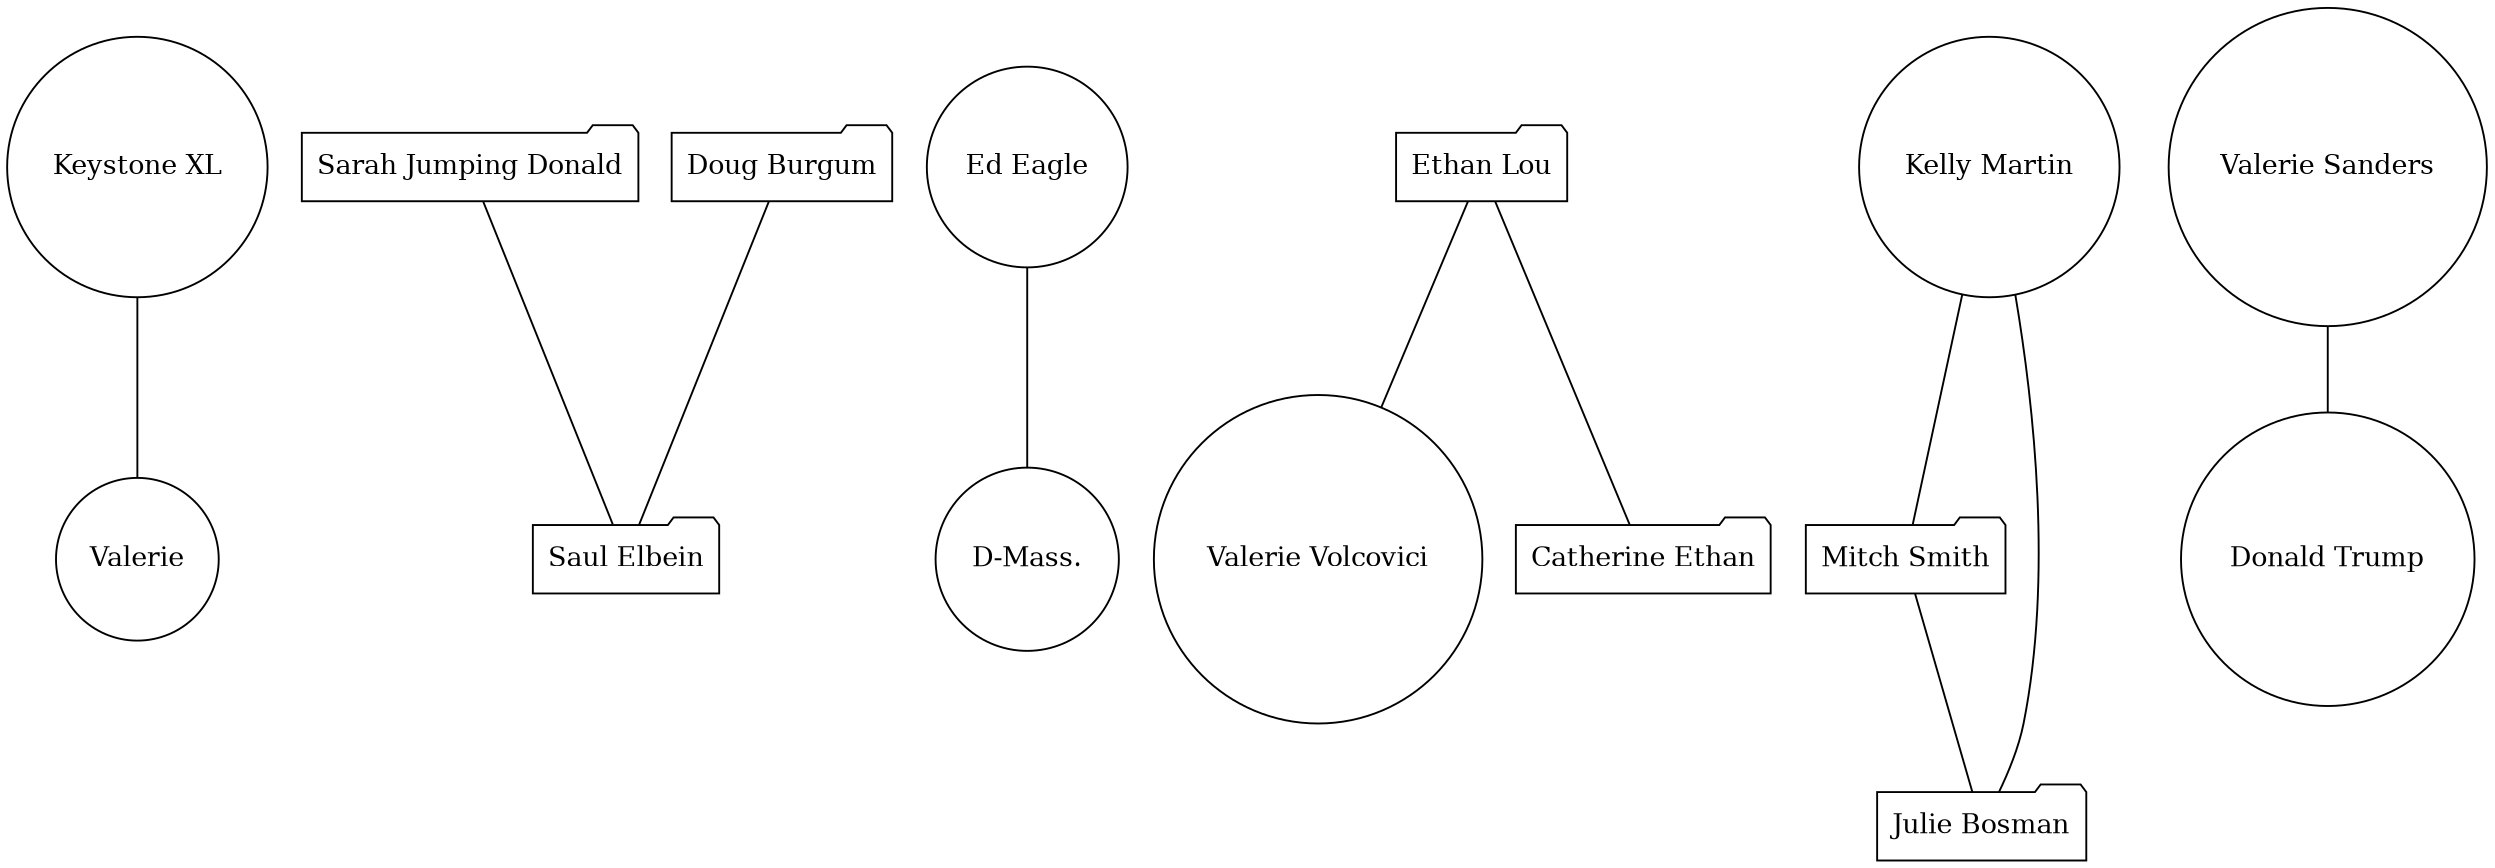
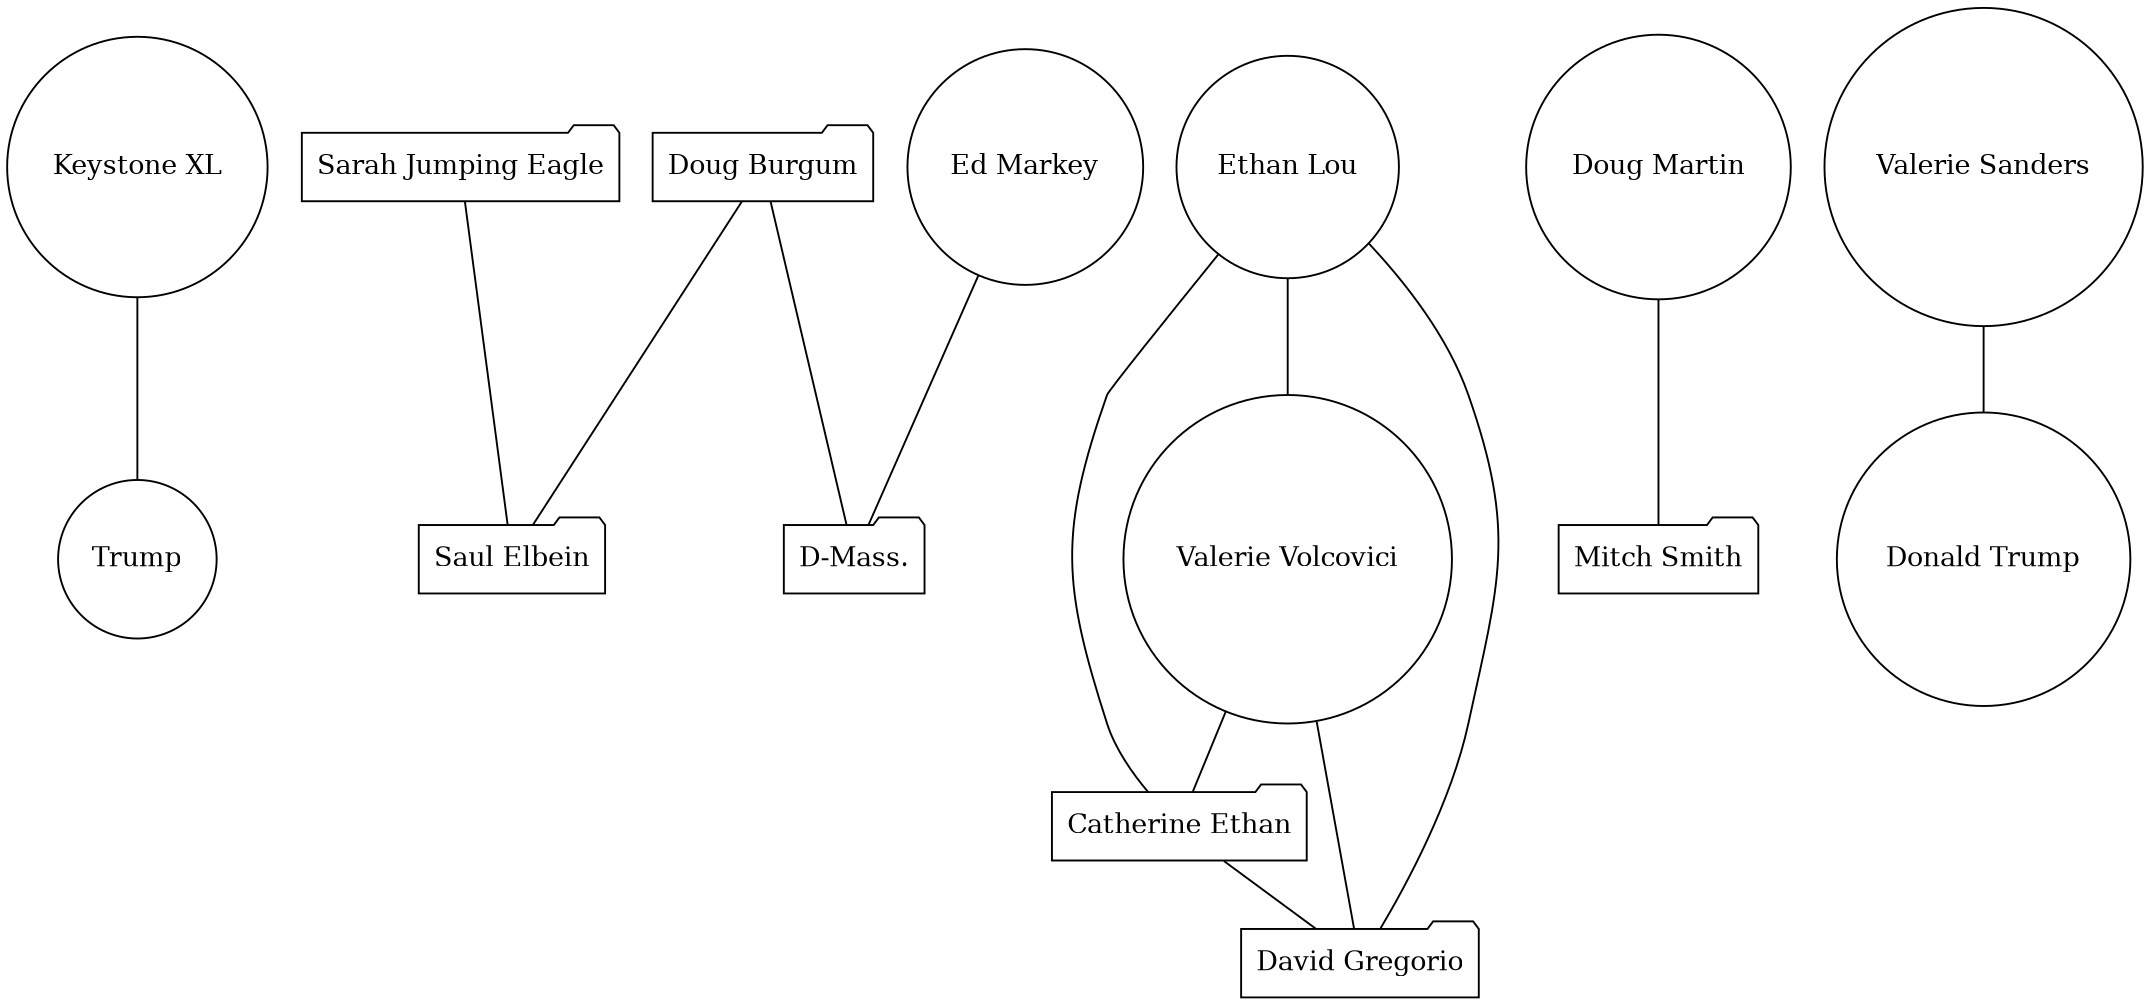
(470, 167) -> (461, 167)
(1027, 167) -> (1025, 167)
(1482, 167) -> (1288, 167)
(1989, 167) -> (1658, 167)
none -> (809, 363)
(137, 559) -> (137, 559)
(1027, 559) -> (854, 559)
none -> (1209, 752)
(1982, 826) -> none
none -> (1360, 963)
